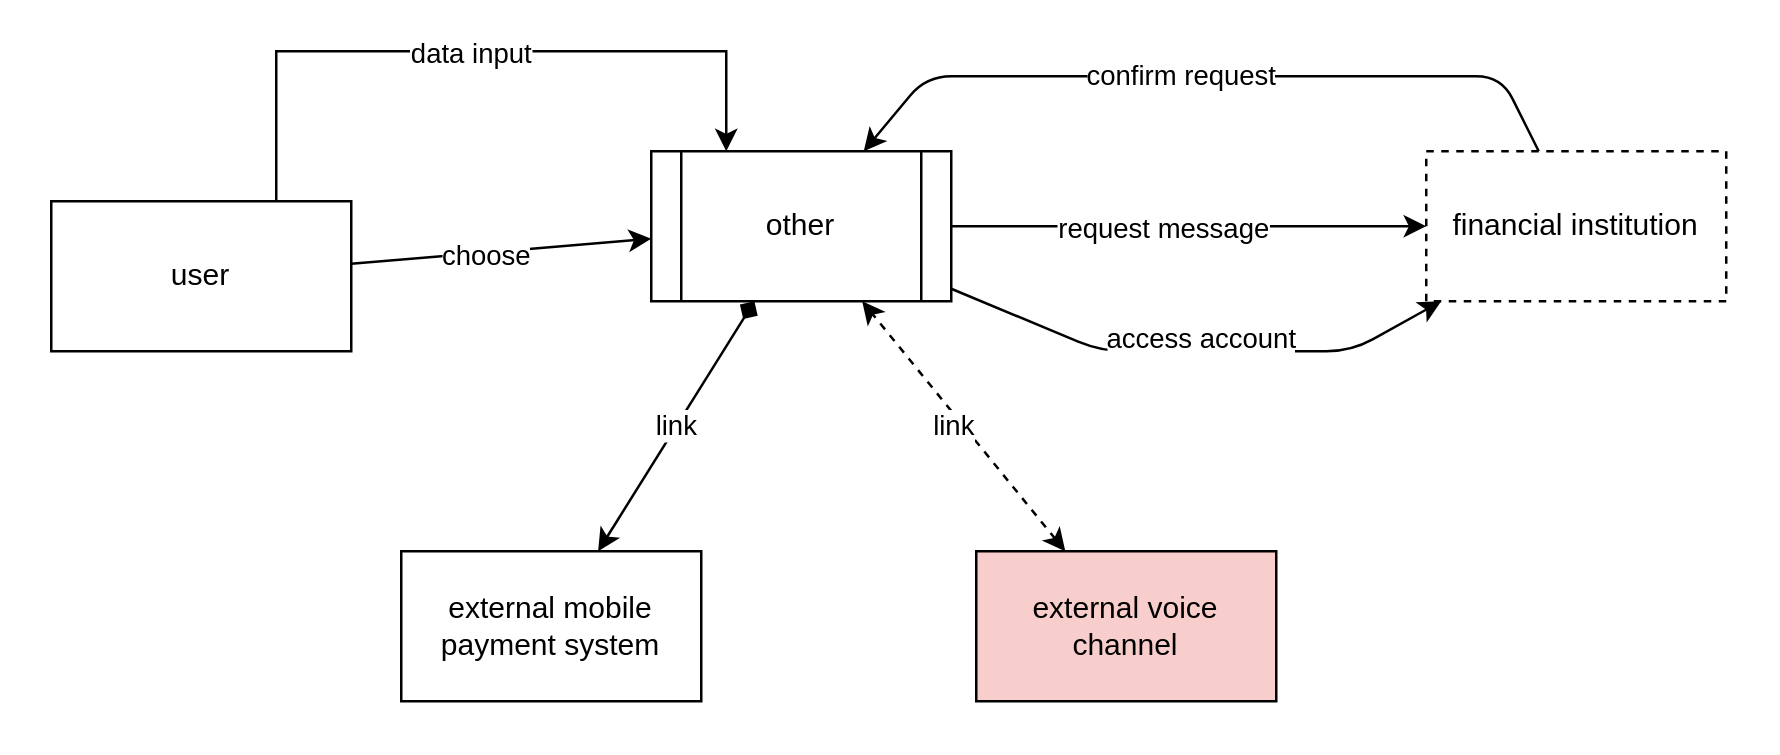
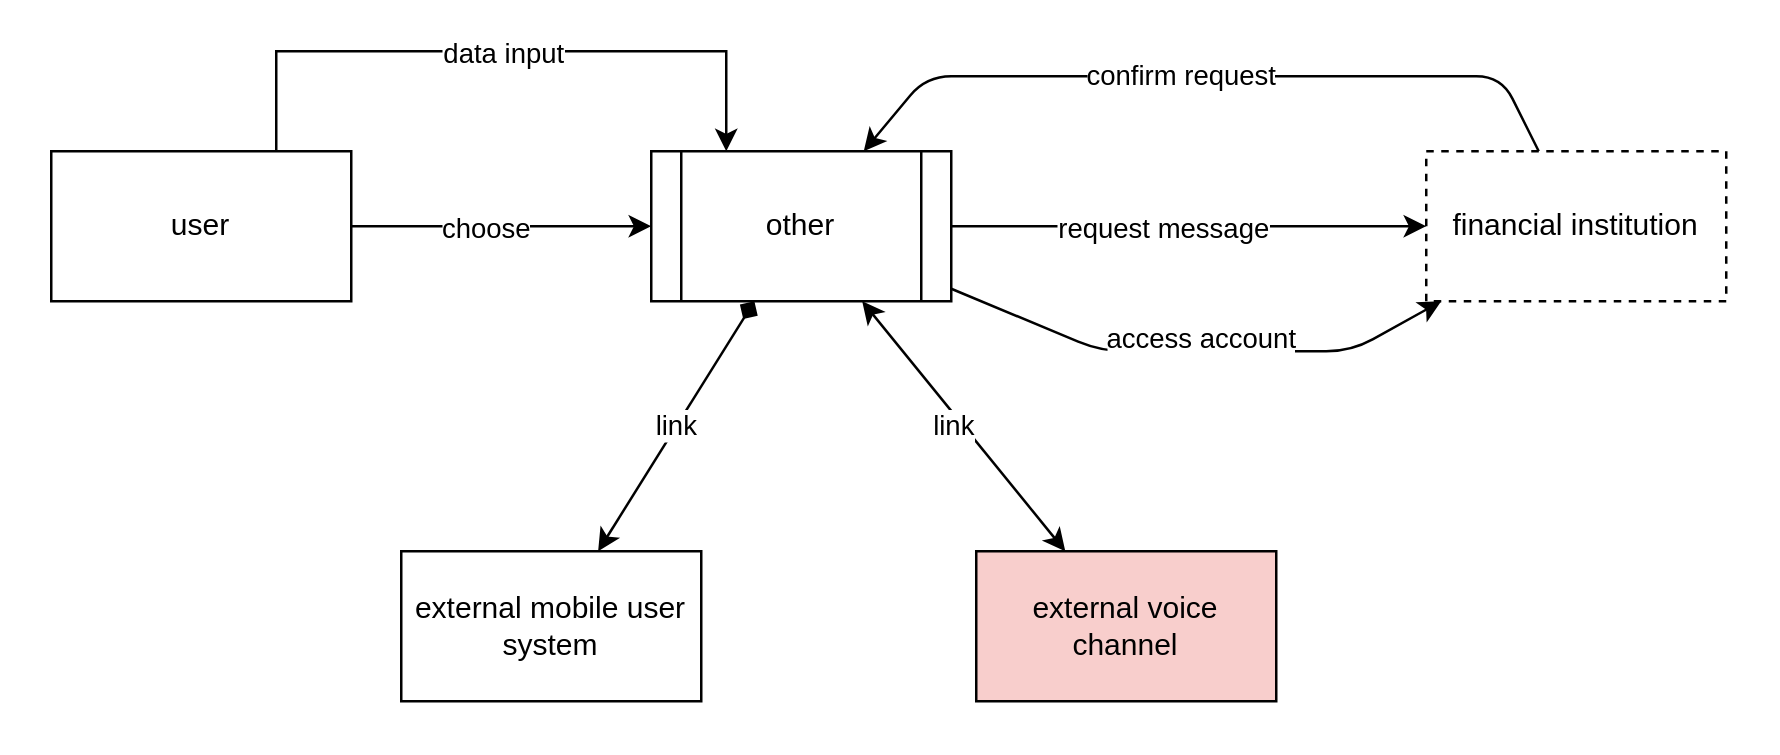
(201, 276) -> (201, 226)
(1016, 490) -> (1016, 490)
(551, 626) -> (551, 626)
